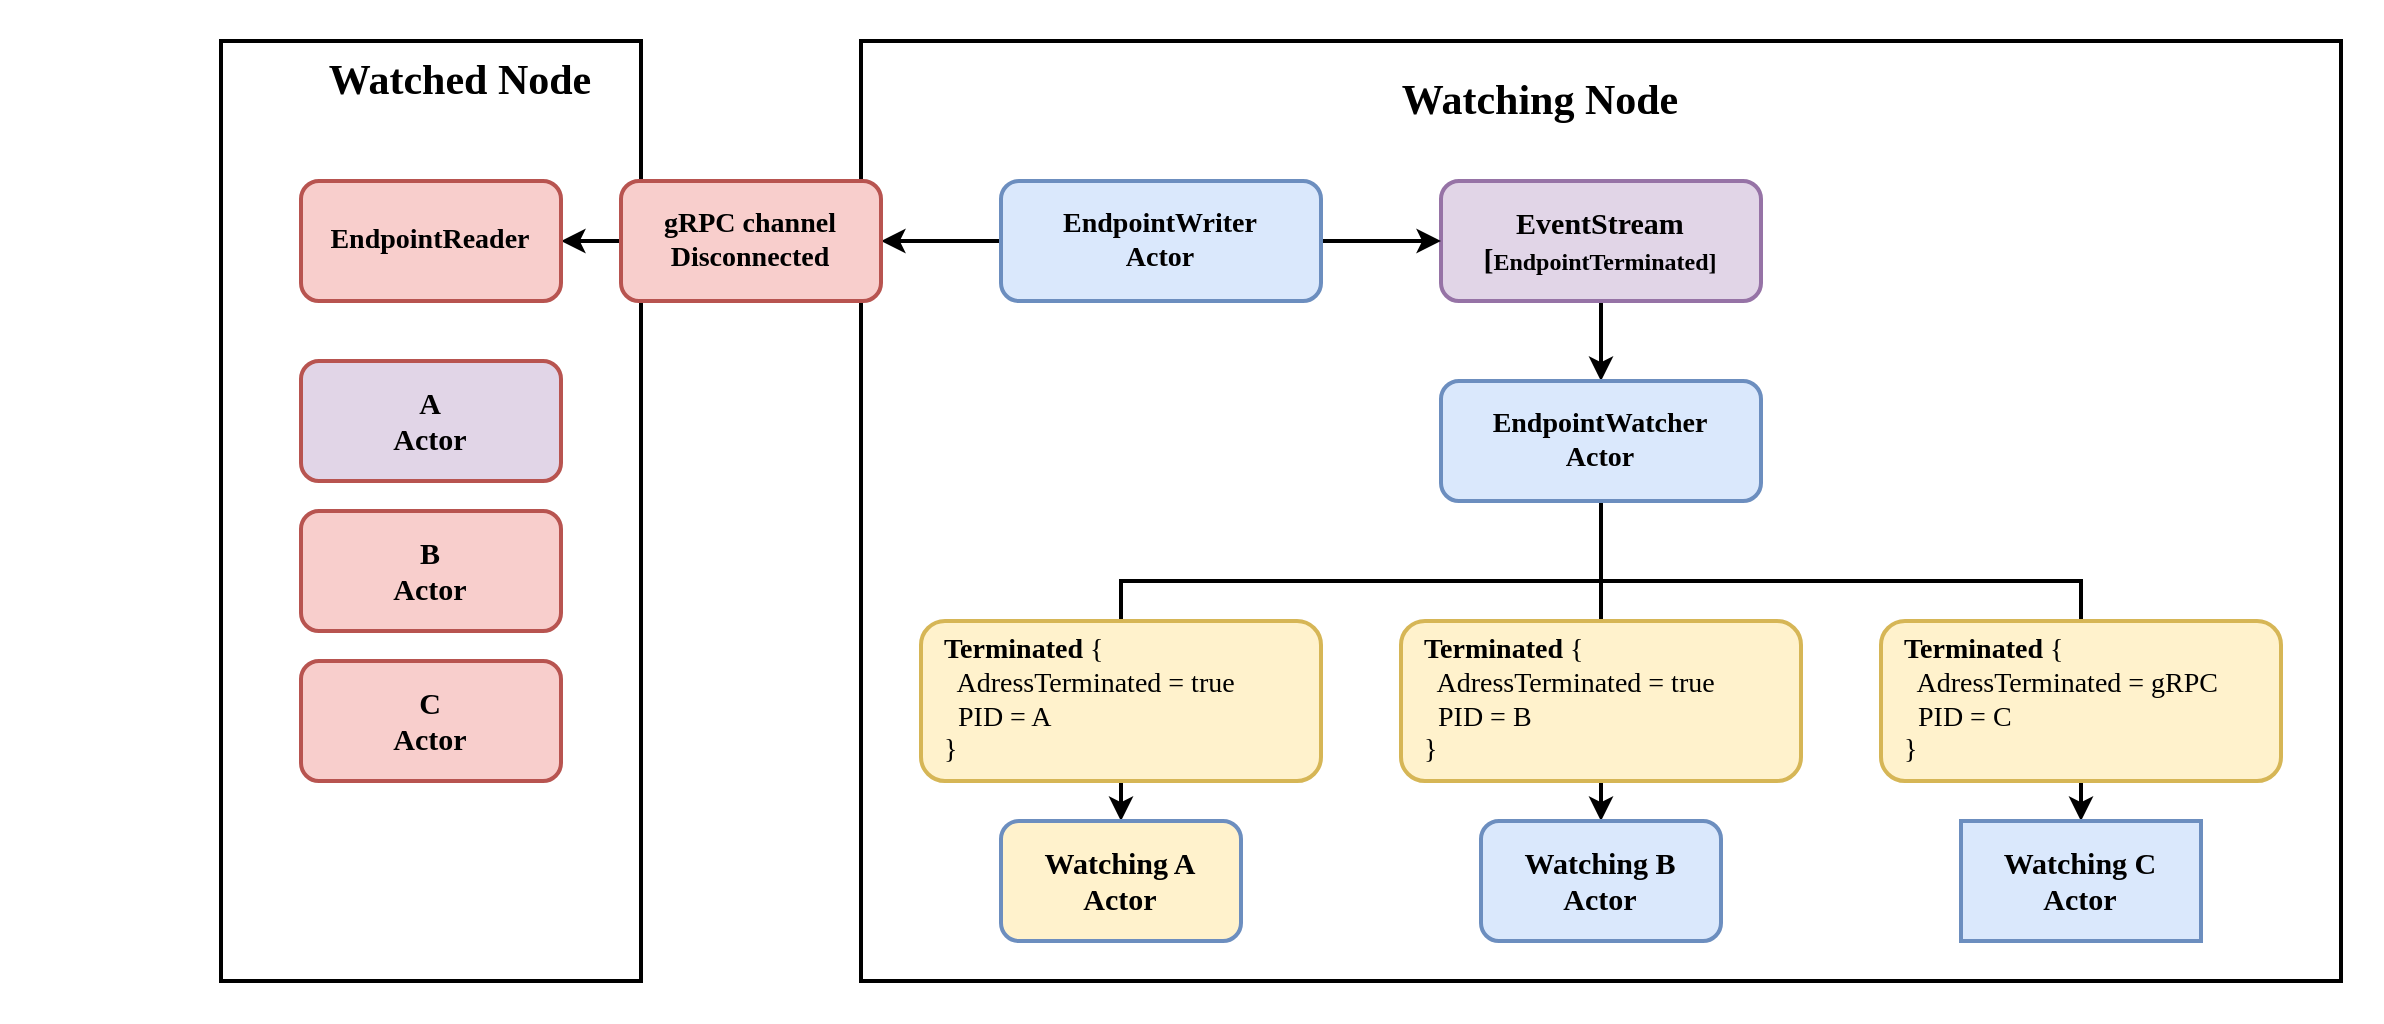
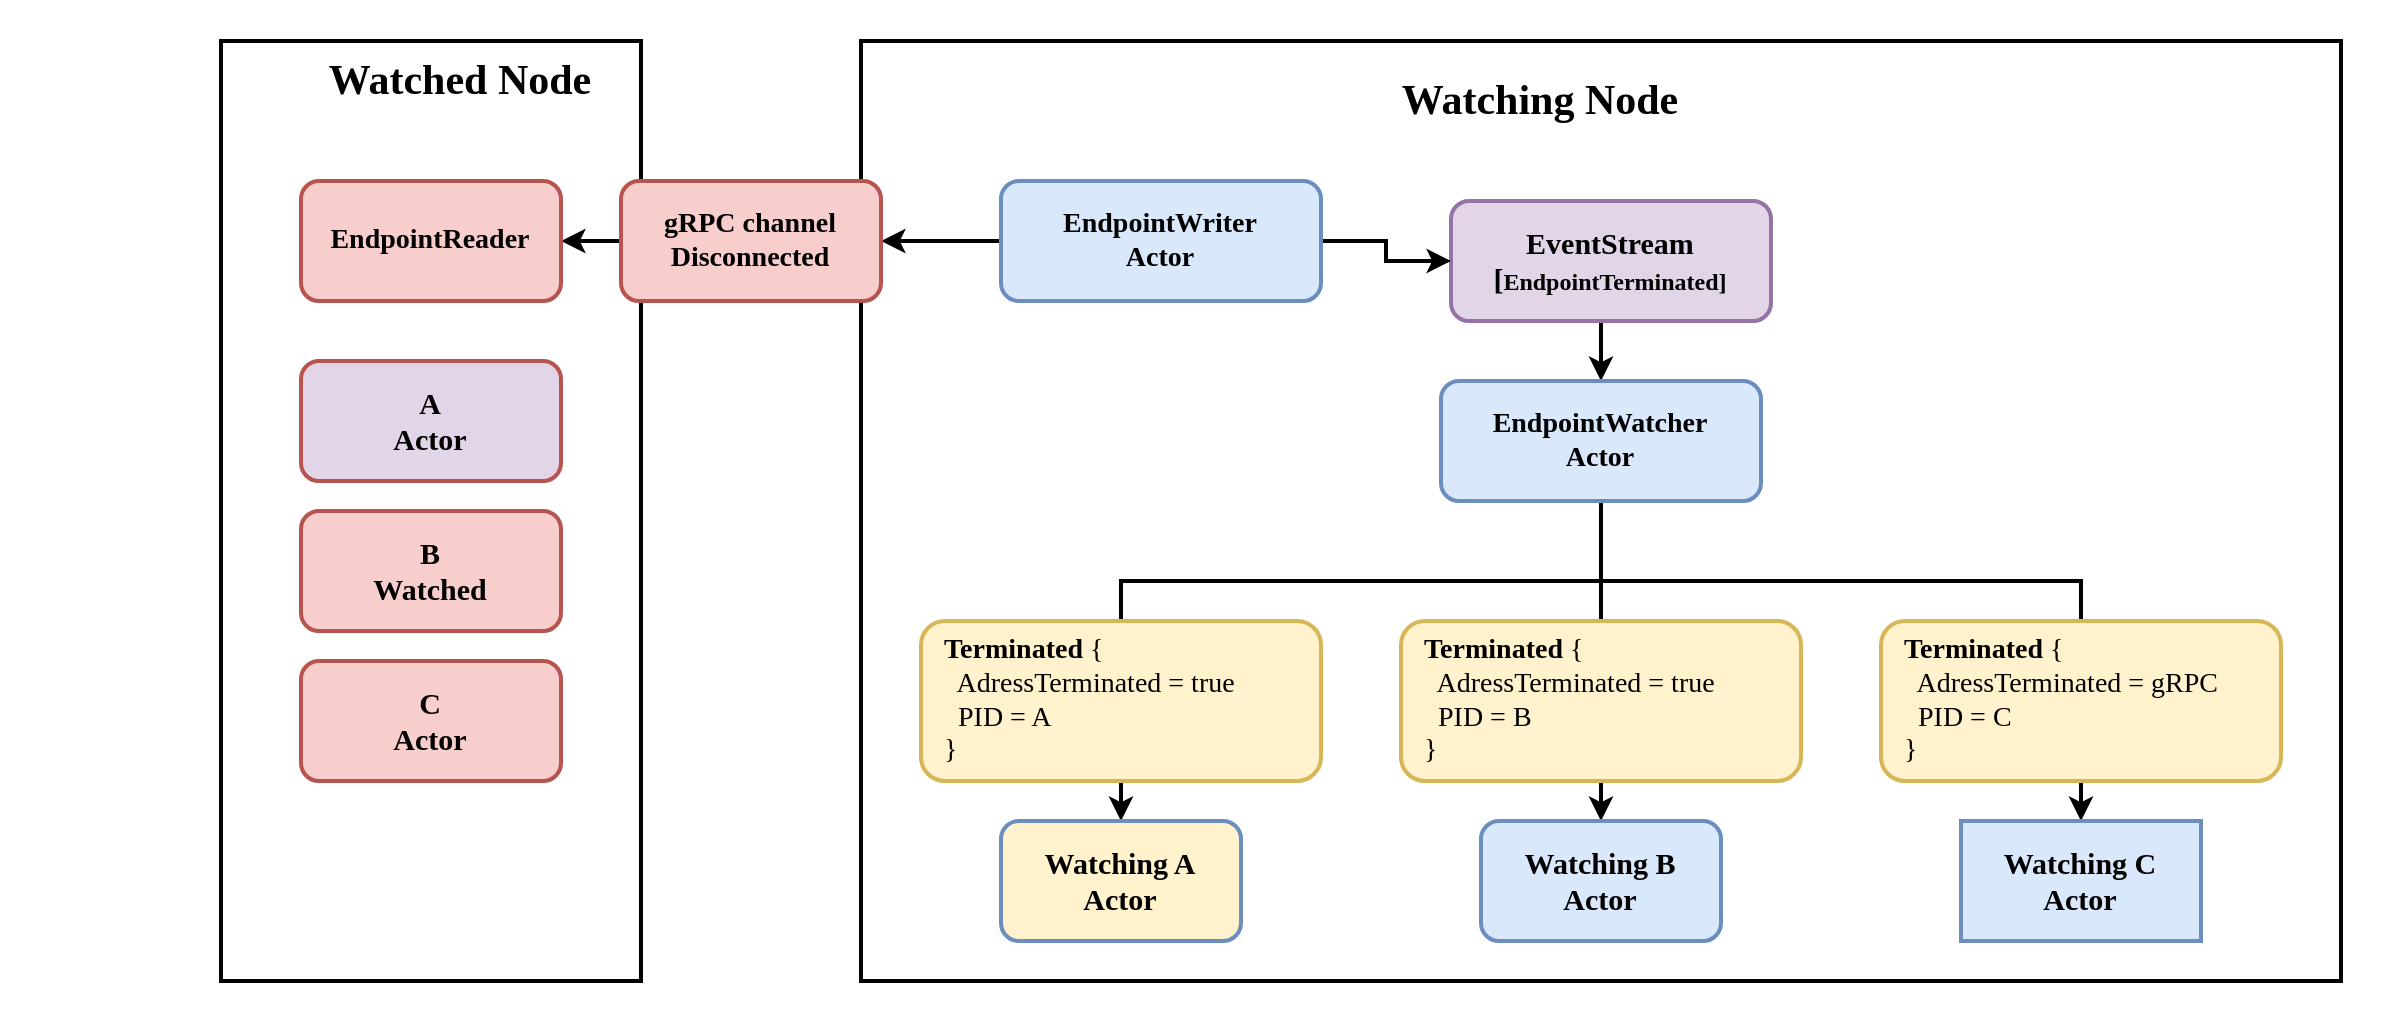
(1601, 241) -> (1611, 261)
(431, 571) -> (431, 571)
